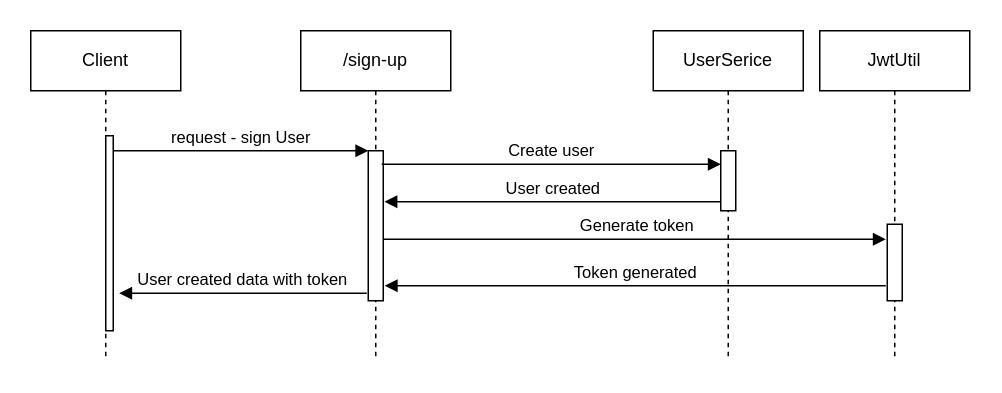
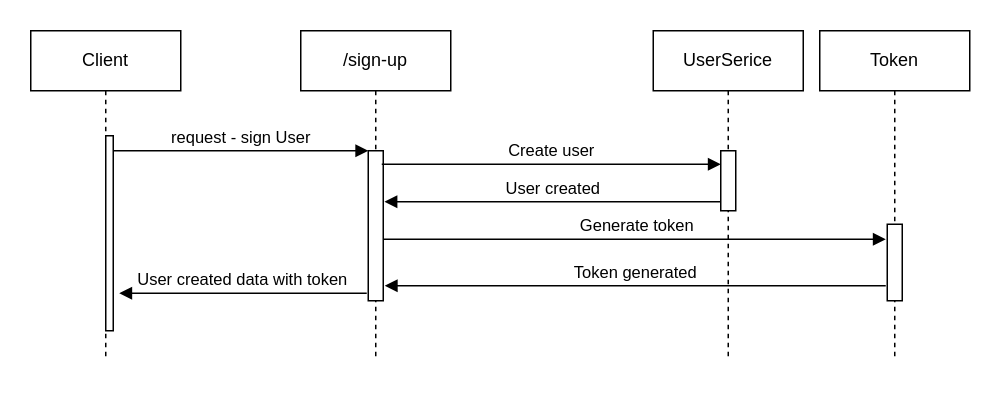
(895, 61) -> (895, 61)
